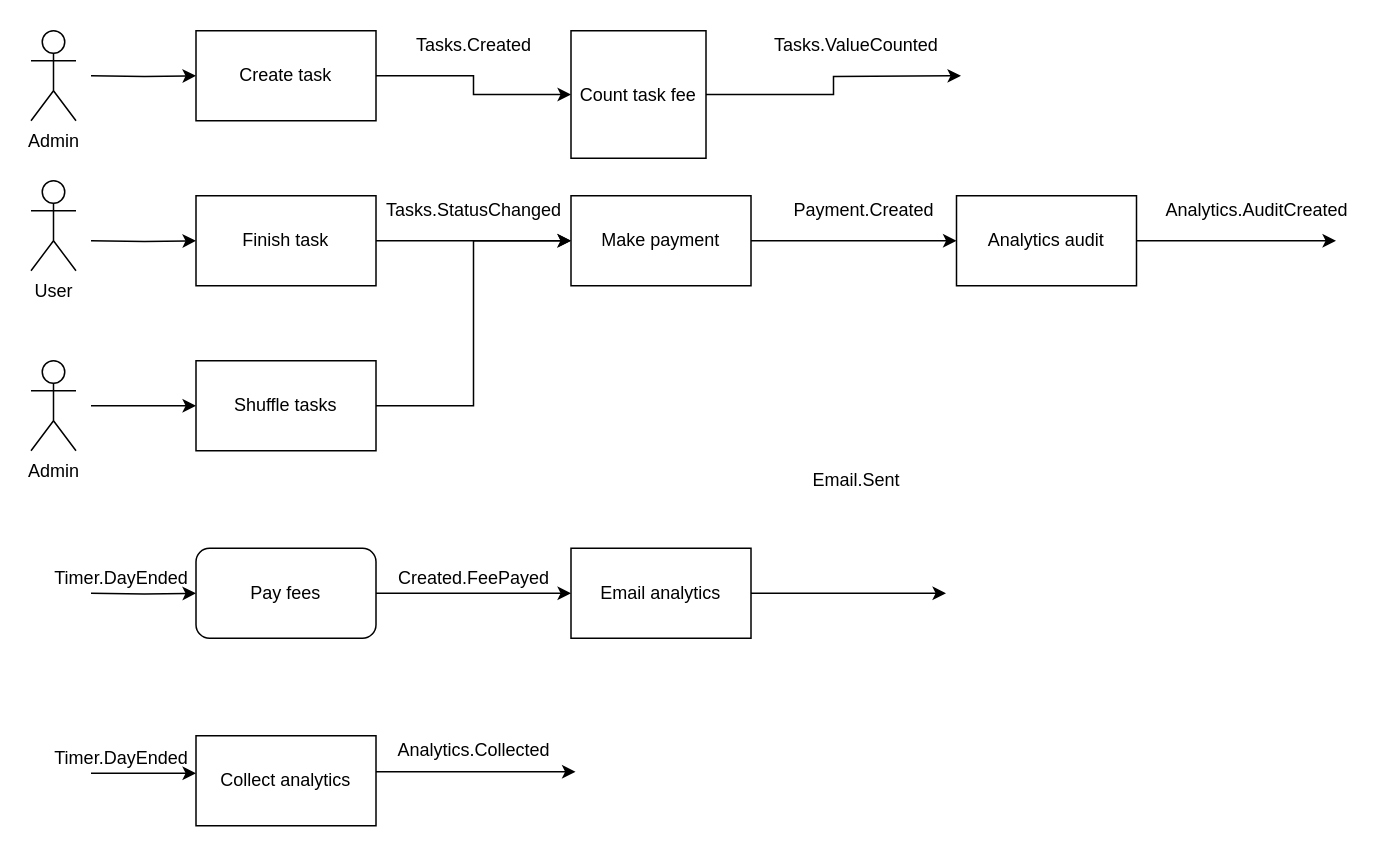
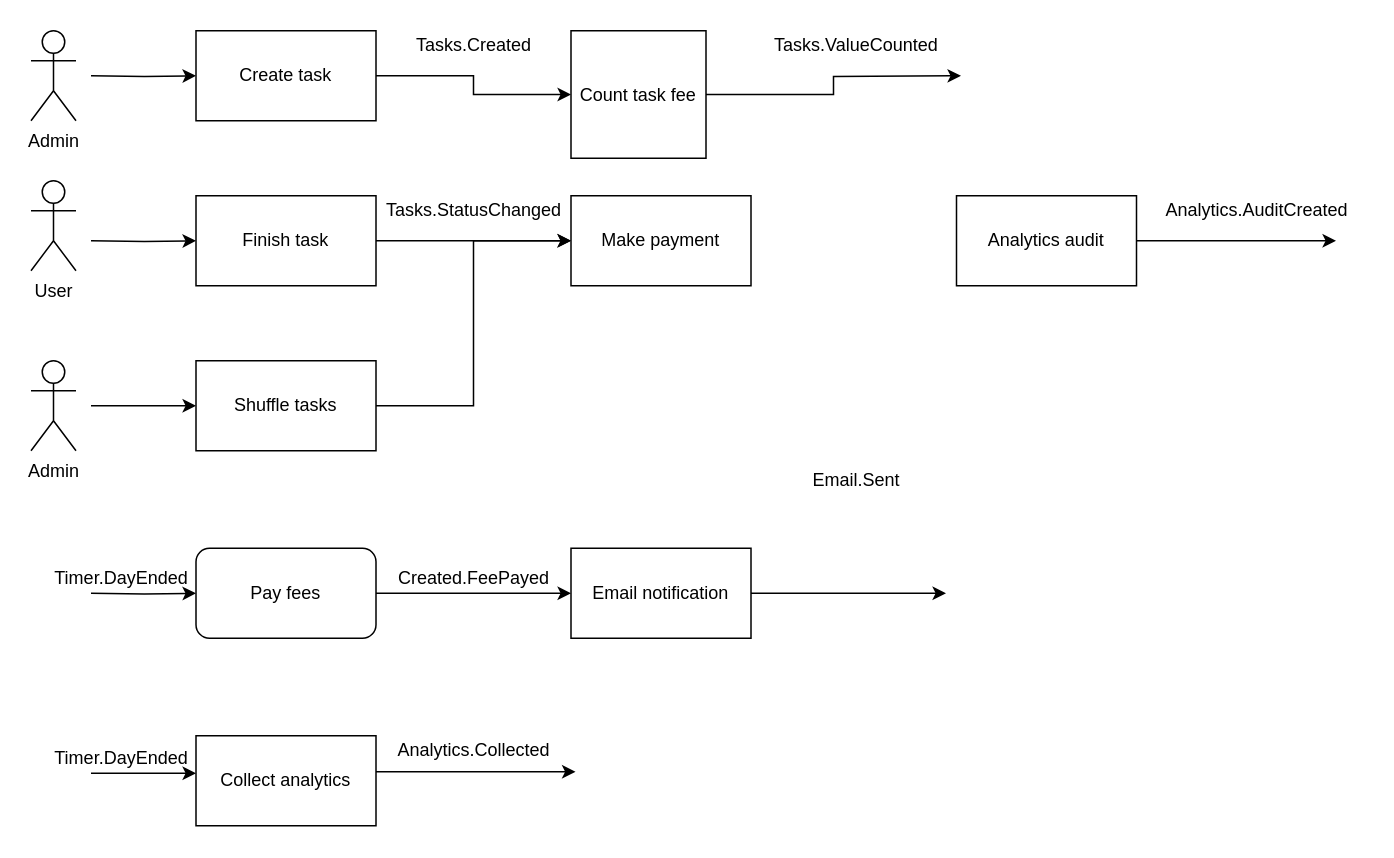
(863, 211) -> none
(848, 241) -> none
(661, 593) -> (661, 593)
